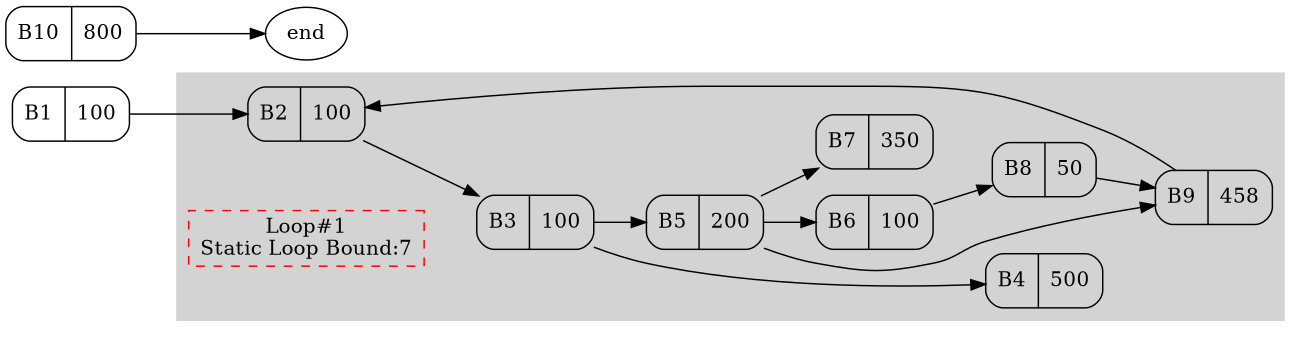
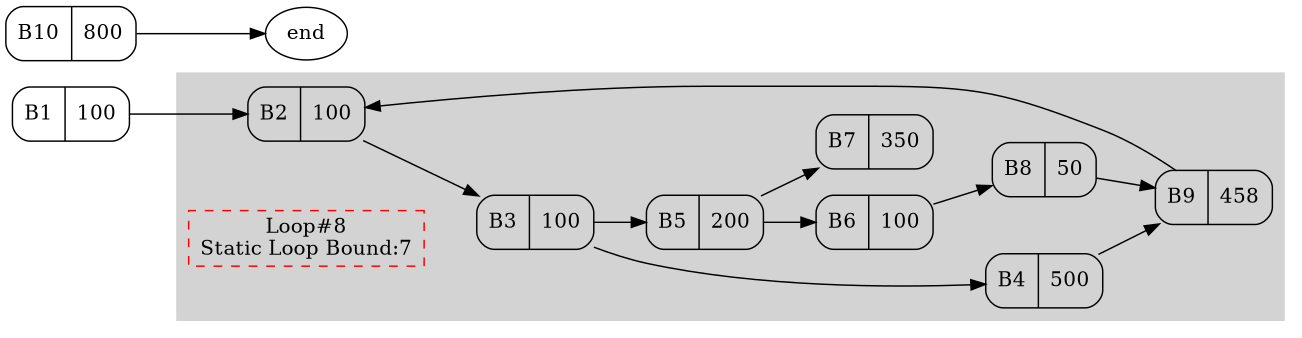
(306, 238) -> (306, 238)
(954, 256) -> (1122, 242)
